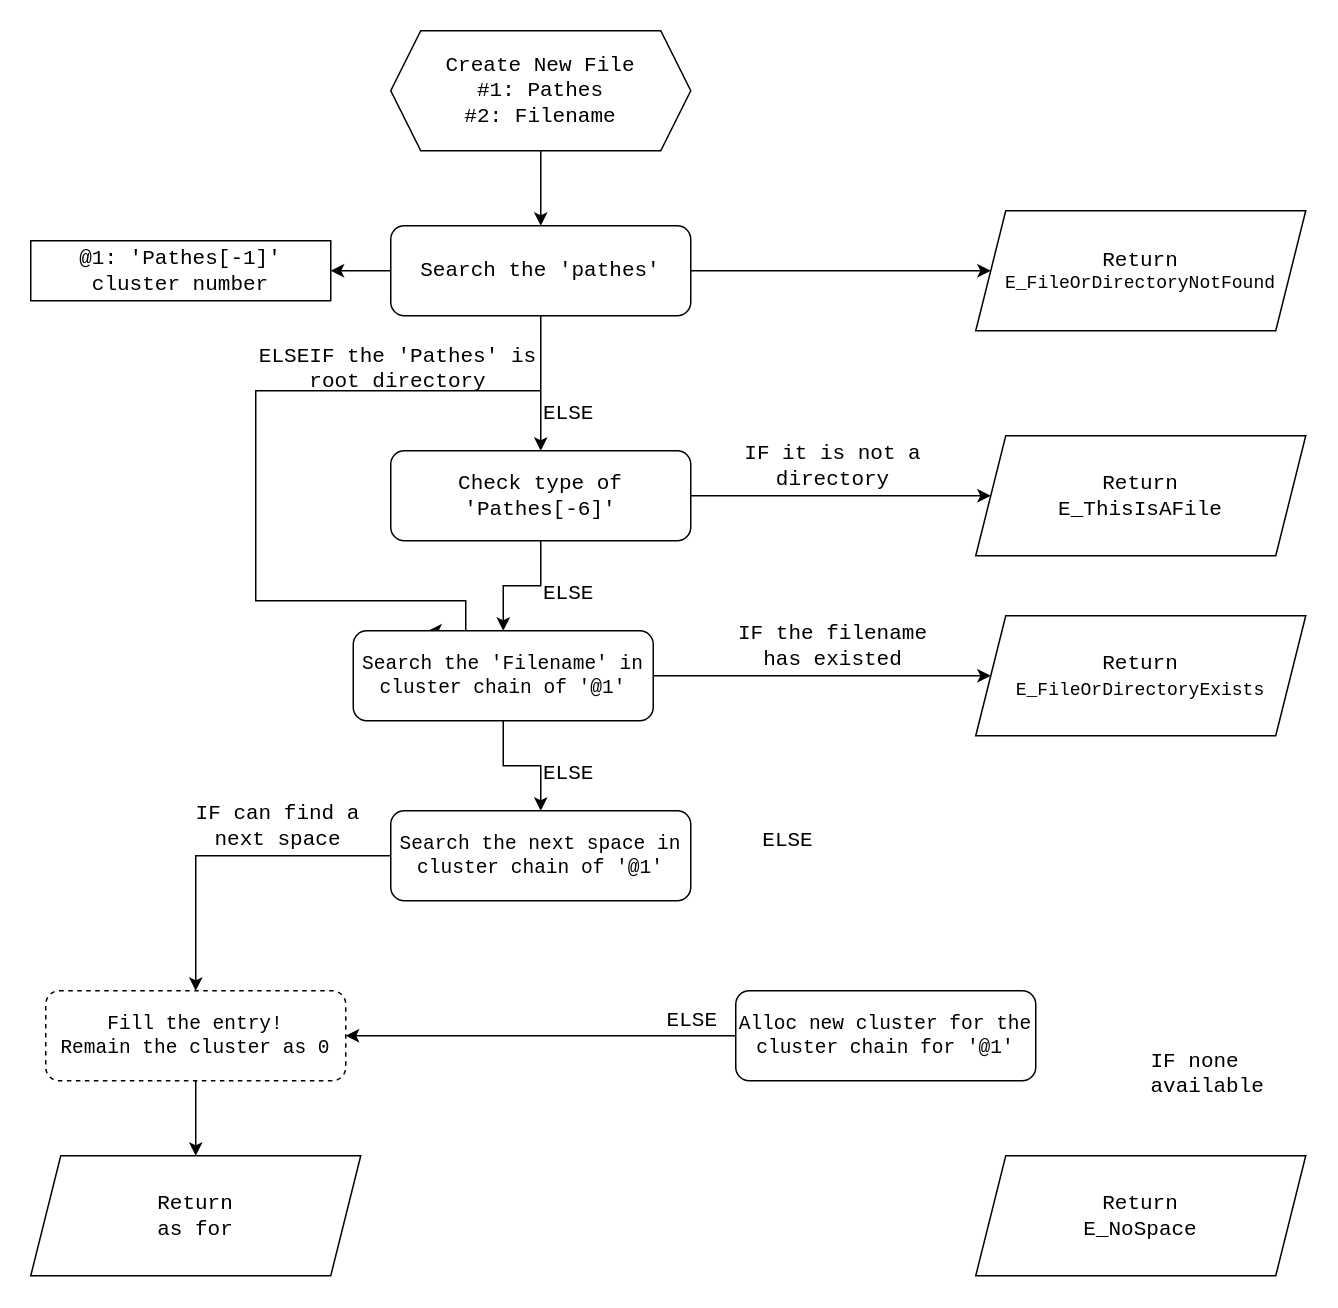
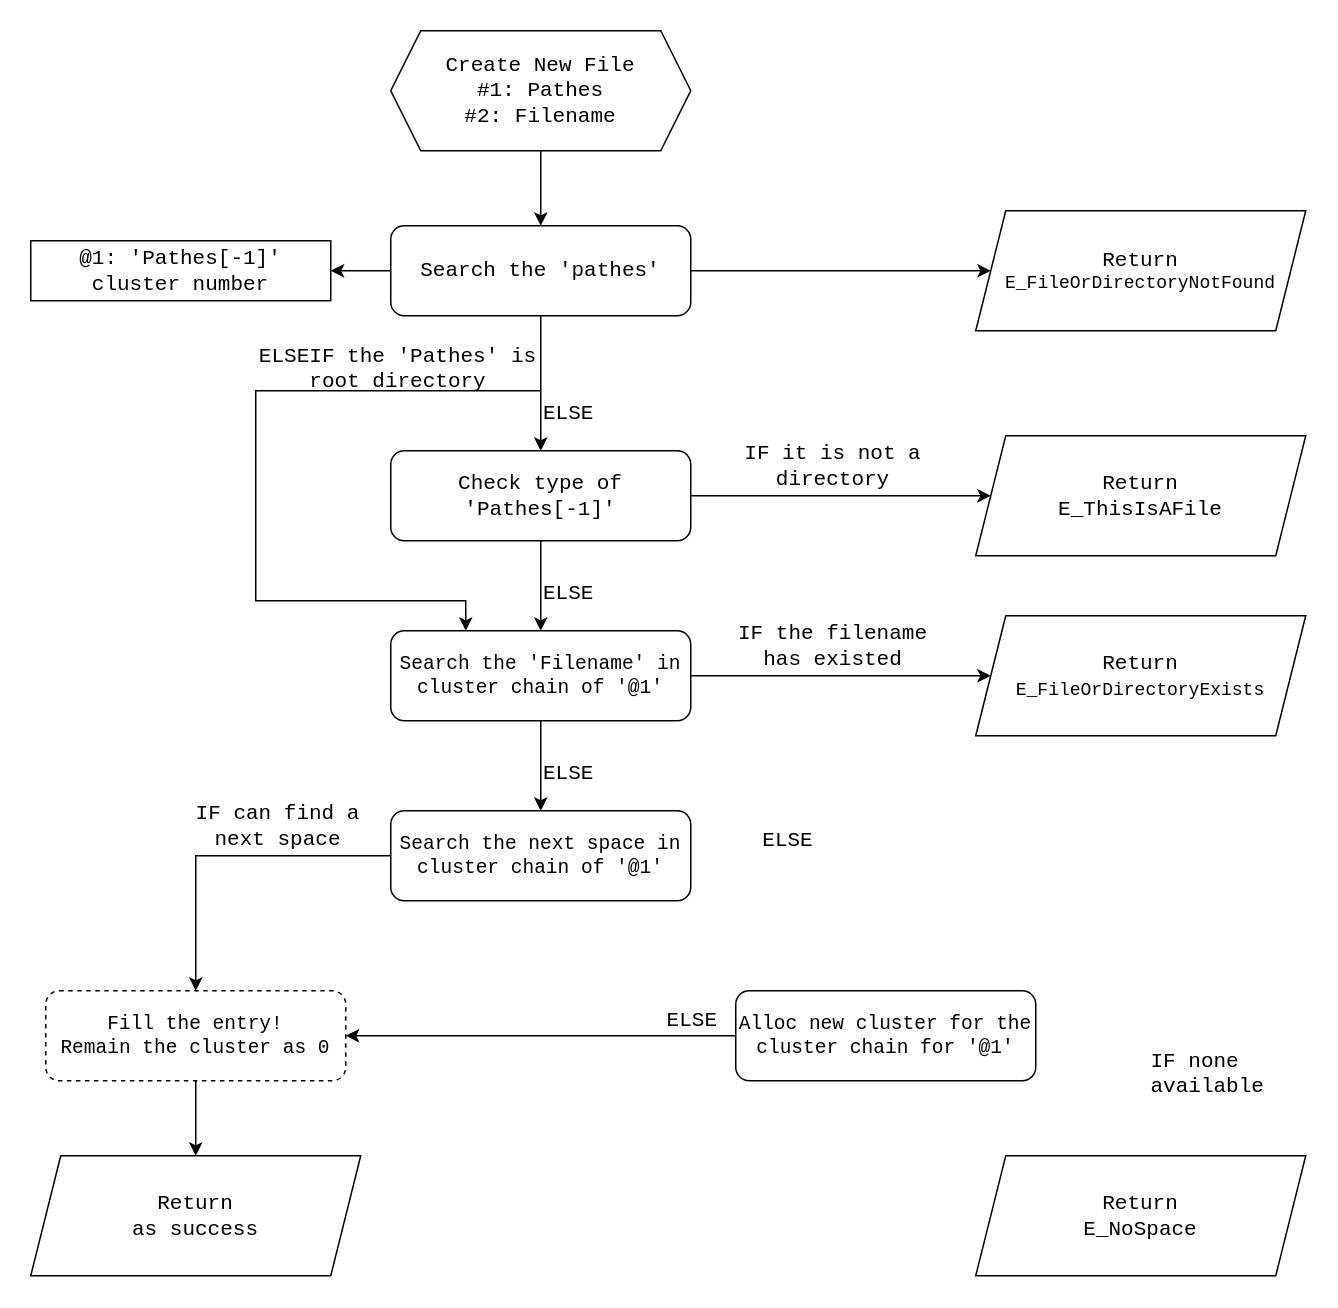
(541, 496) -> (541, 496)
(503, 676) -> (541, 676)
(196, 1216) -> (196, 1216)
